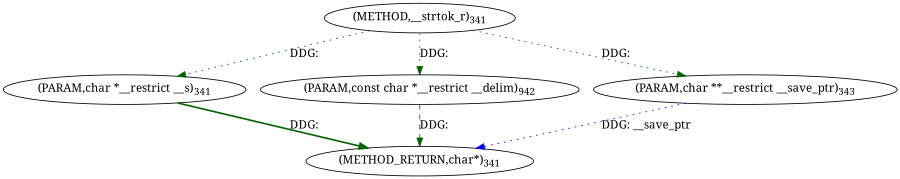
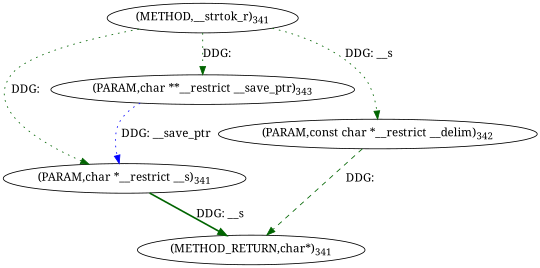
(436, 54) -> (369, 54)
(527, 88) -> (485, 133)
(306, 125) -> (220, 214)
(585, 125) -> (118, 125)
